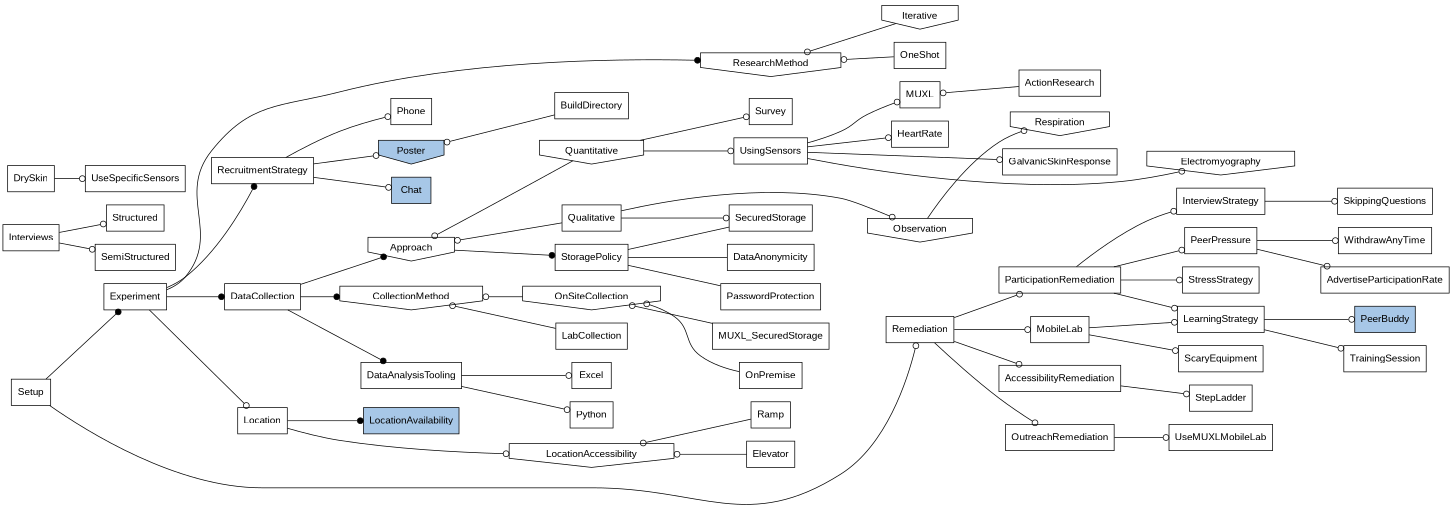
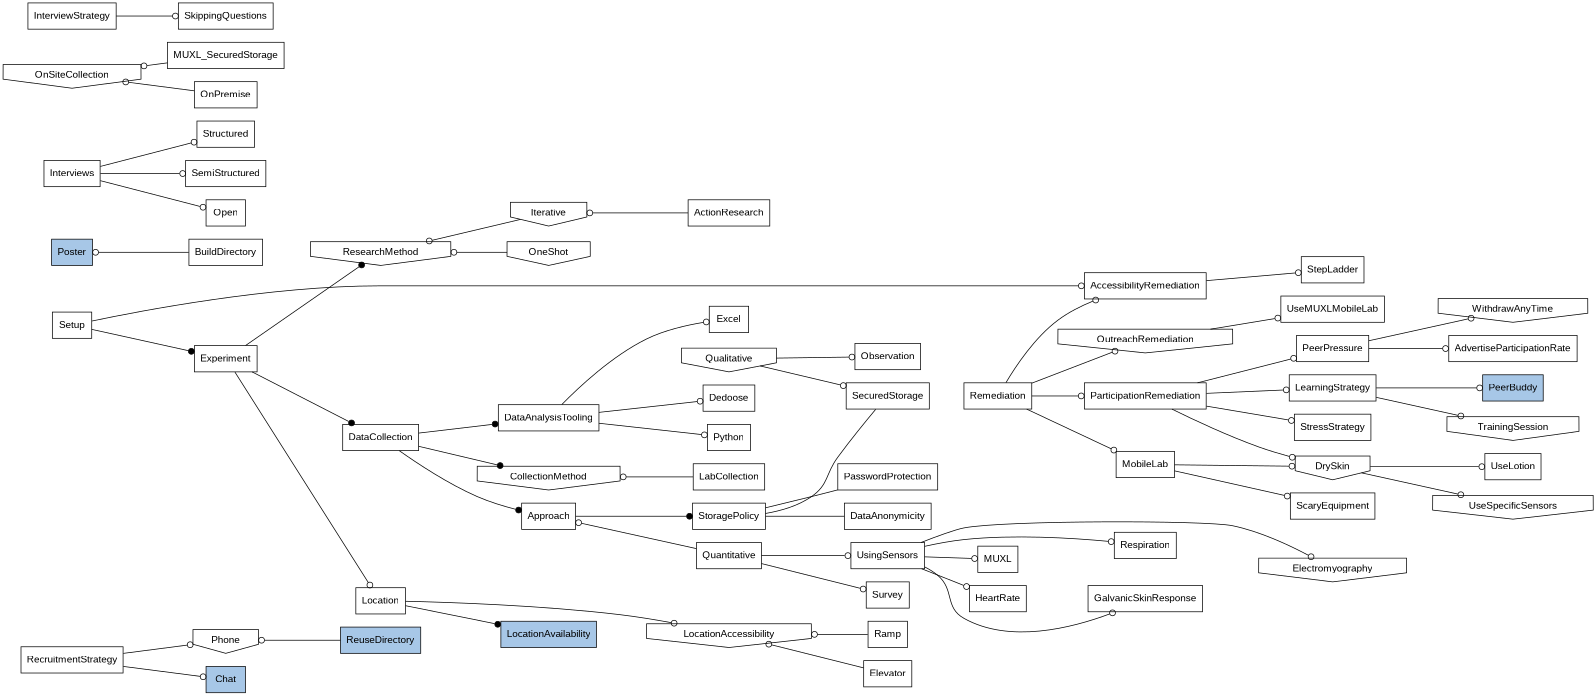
(920, 55) -> (549, 252)
(983, 90) -> (640, 213)
(411, 112) -> (226, 640)
(1060, 122) -> (1145, 545)
(411, 151) -> (72, 252)
(592, 151) -> (729, 556)
(343, 160) -> none
(968, 168) -> (1016, 537)
(31, 179) -> (1333, 467)
(135, 179) -> (1513, 506)
none -> (226, 213)
(592, 218) -> (729, 359)
(920, 229) -> (888, 357)
(511, 231) -> none
(1121, 235) -> (1230, 435)
(1385, 241) -> (1513, 309)
(217, 245) -> none
(411, 248) -> (549, 516)
(506, 297) -> none
(1130, 325) -> (1232, 465)
(1385, 359) -> (1513, 427)
none -> (729, 398)
(1060, 438) -> (1145, 340)
none -> (1513, 467)
(514, 488) -> (584, 286)
none -> (381, 640)
